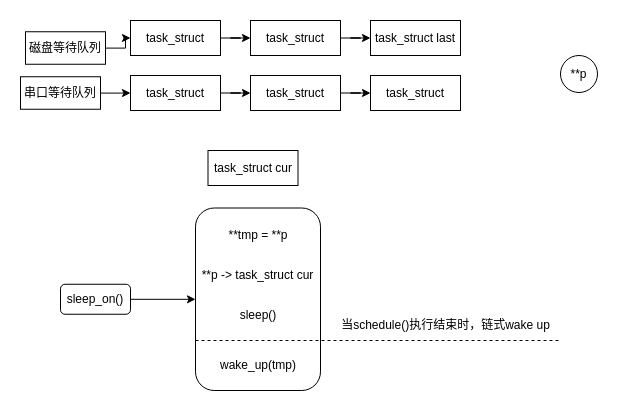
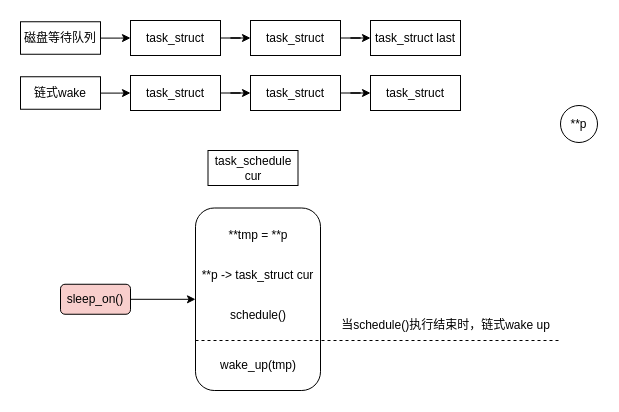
(66, 48) -> (61, 38)
(579, 74) -> (579, 124)
(61, 94) -> (61, 94)
(254, 169) -> (254, 169)
(96, 299) -> (96, 299)
(259, 316) -> (259, 316)
